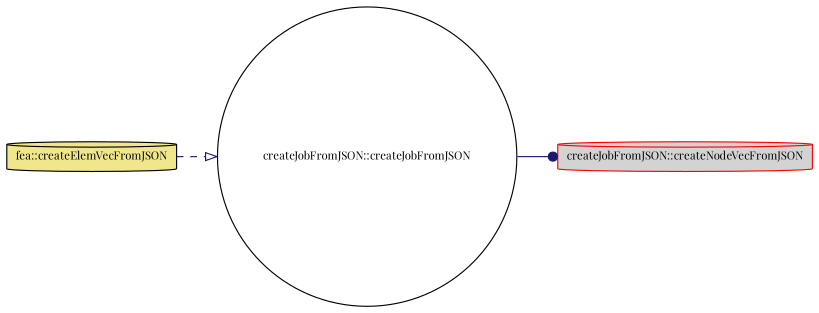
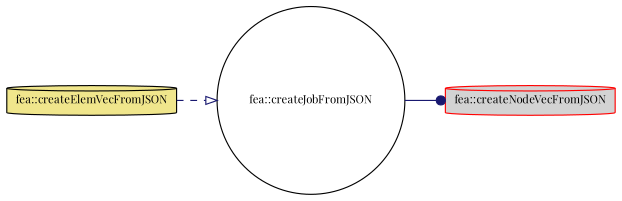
(367, 157) -> (311, 100)
(685, 157) -> (530, 100)
